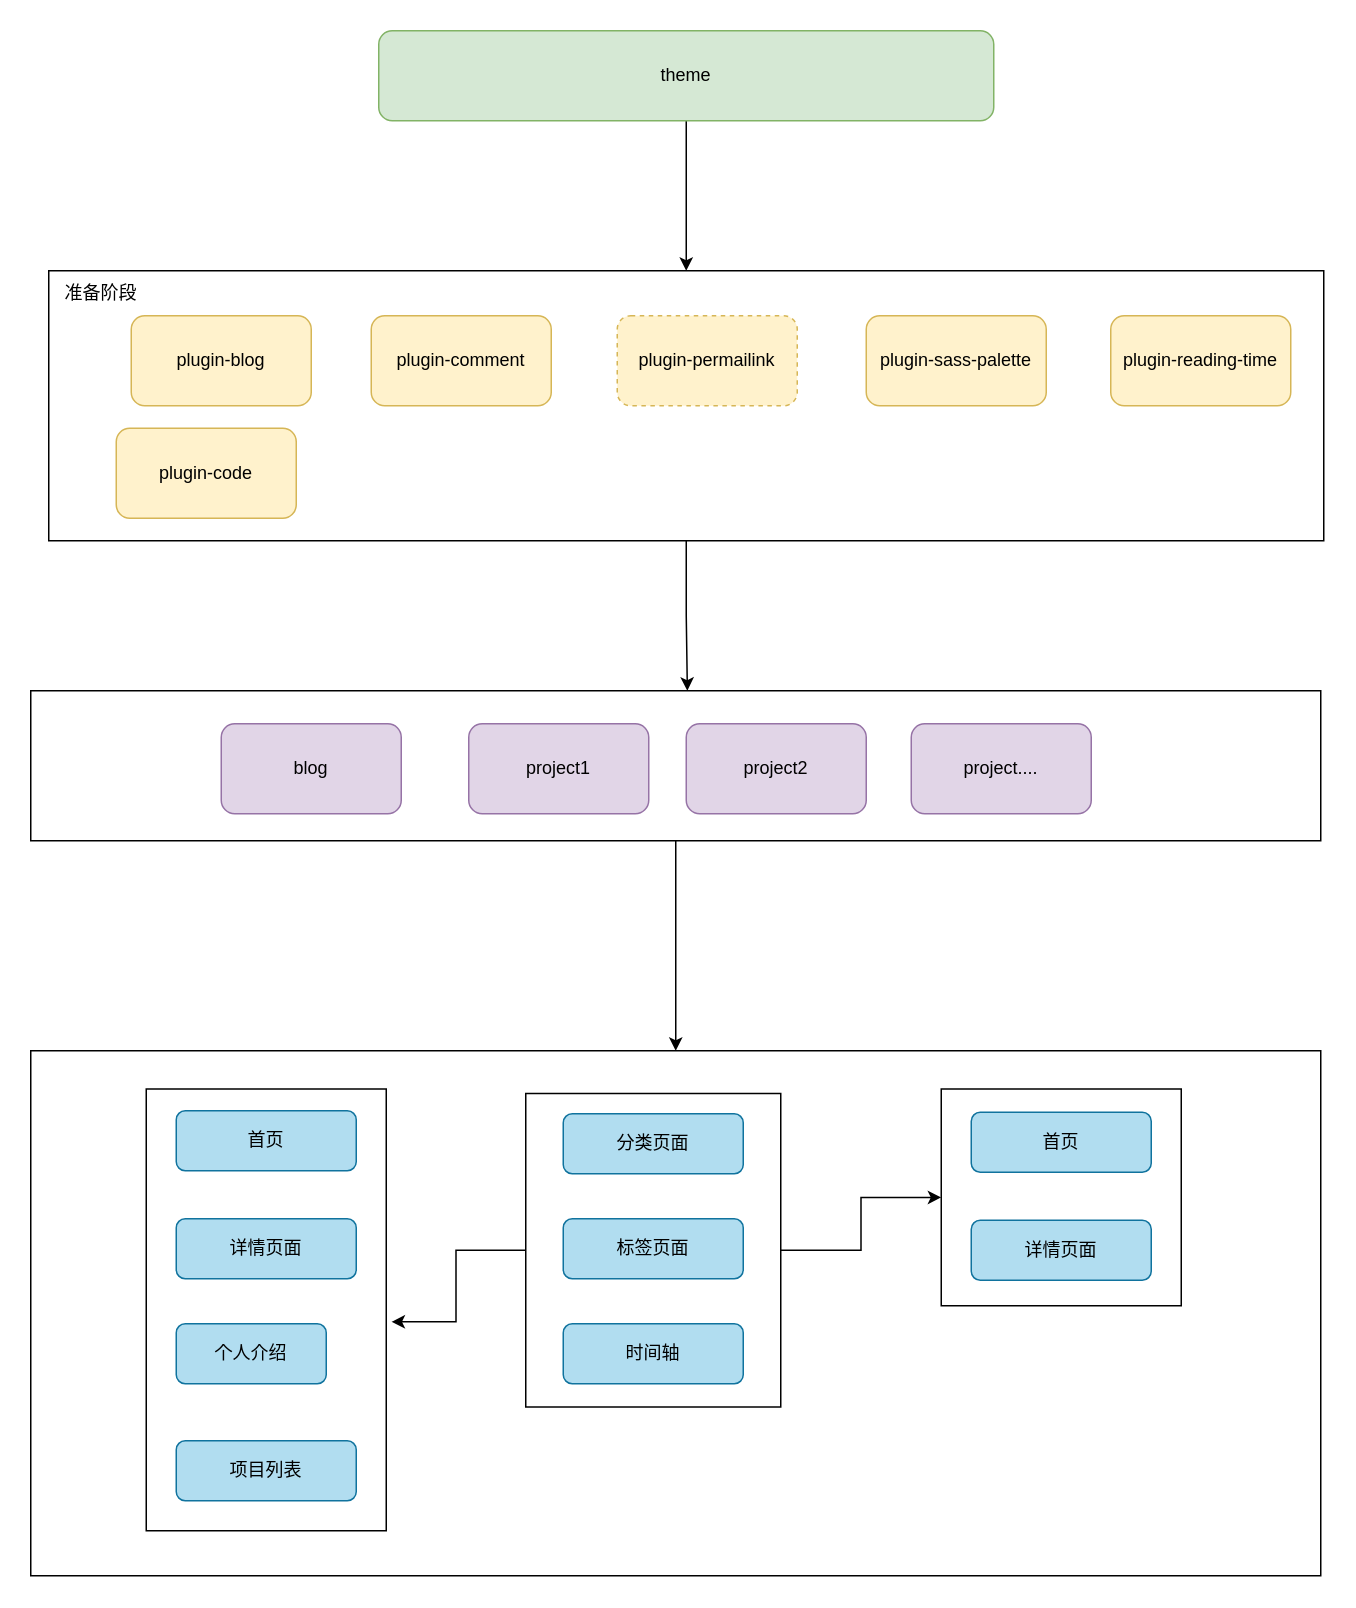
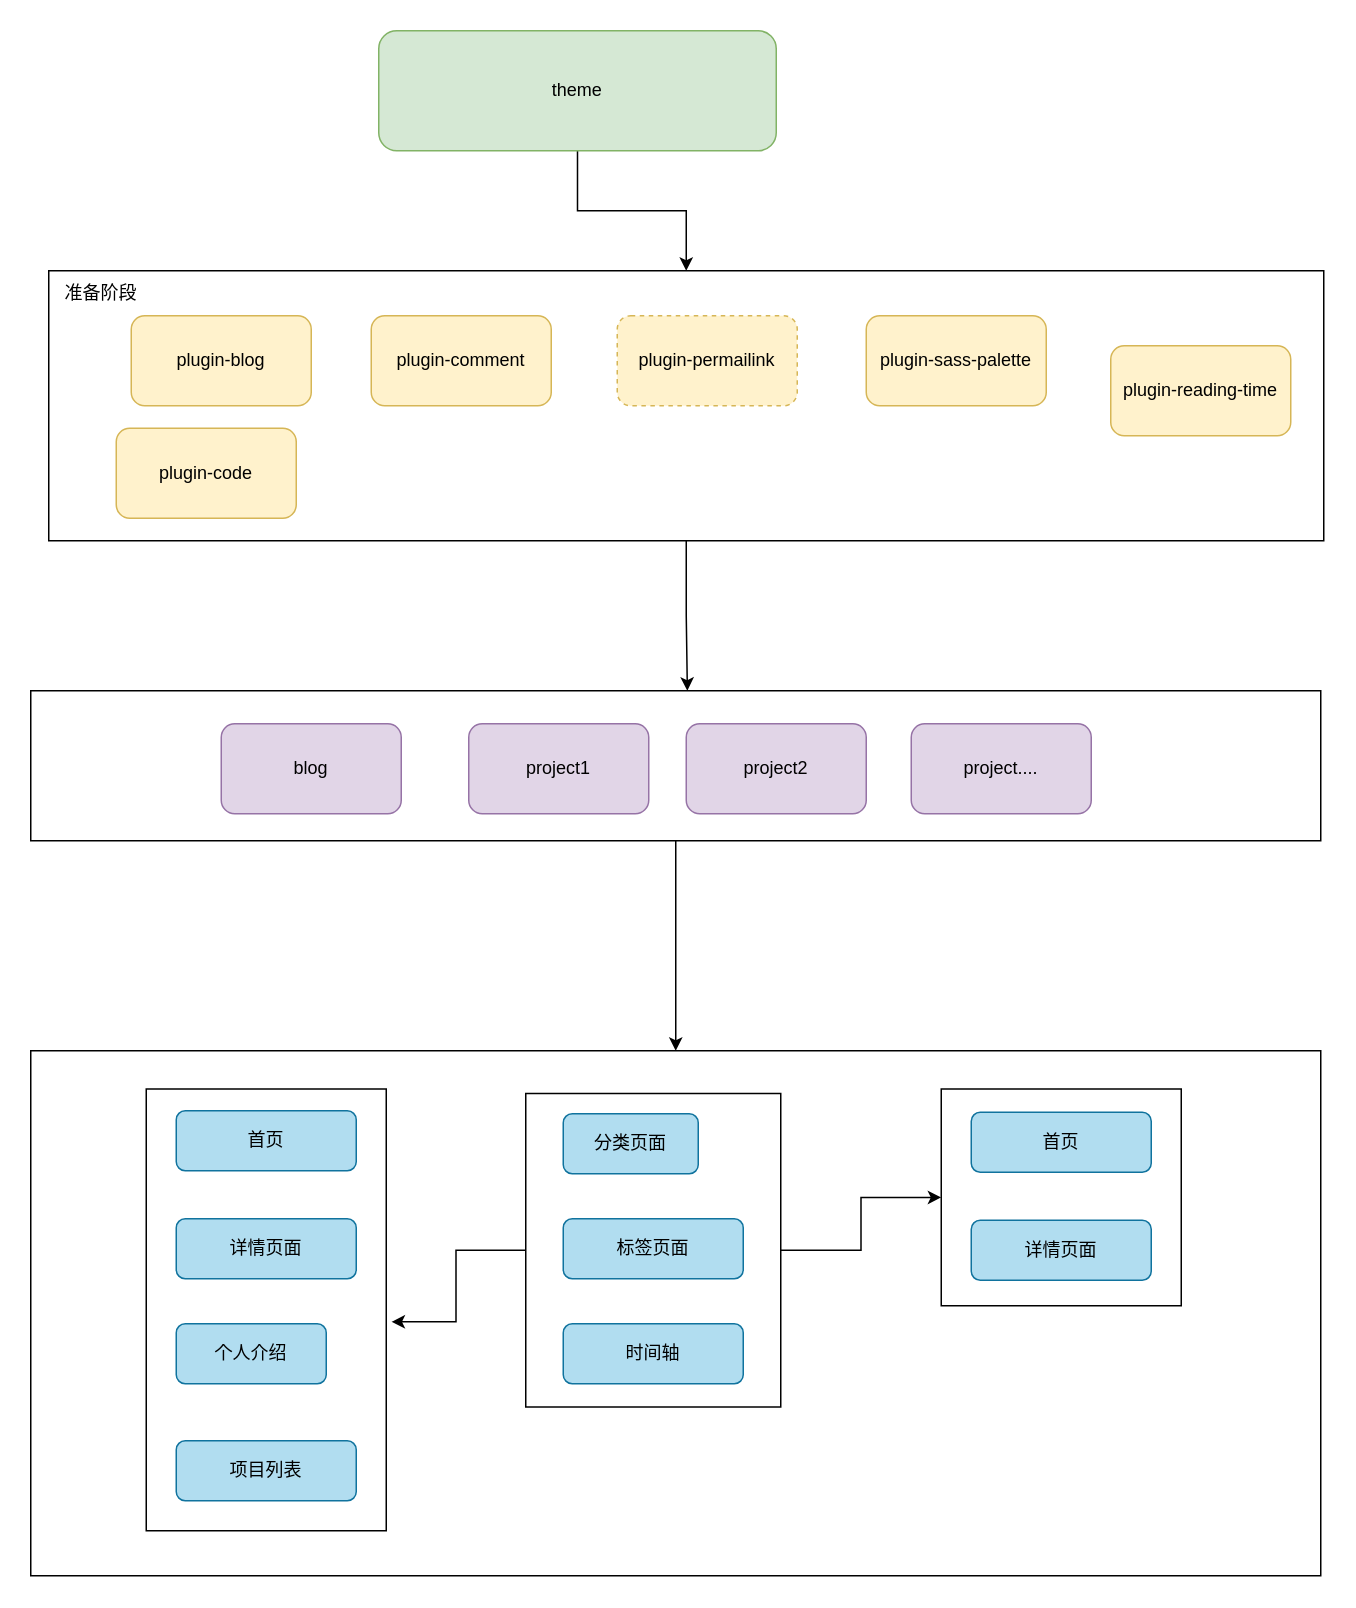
(686, 76) -> (578, 91)
(1201, 361) -> (1201, 391)
(653, 1144) -> (631, 1144)
